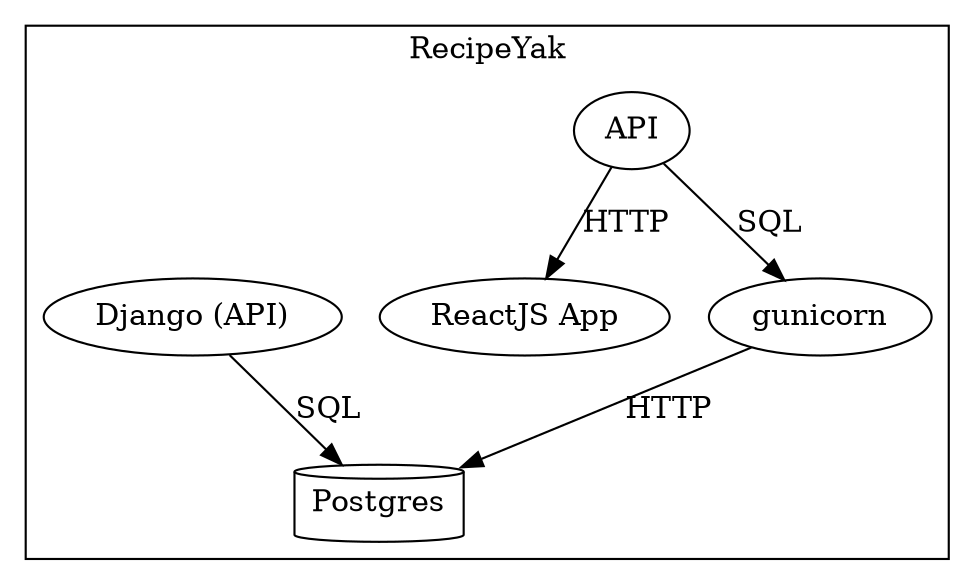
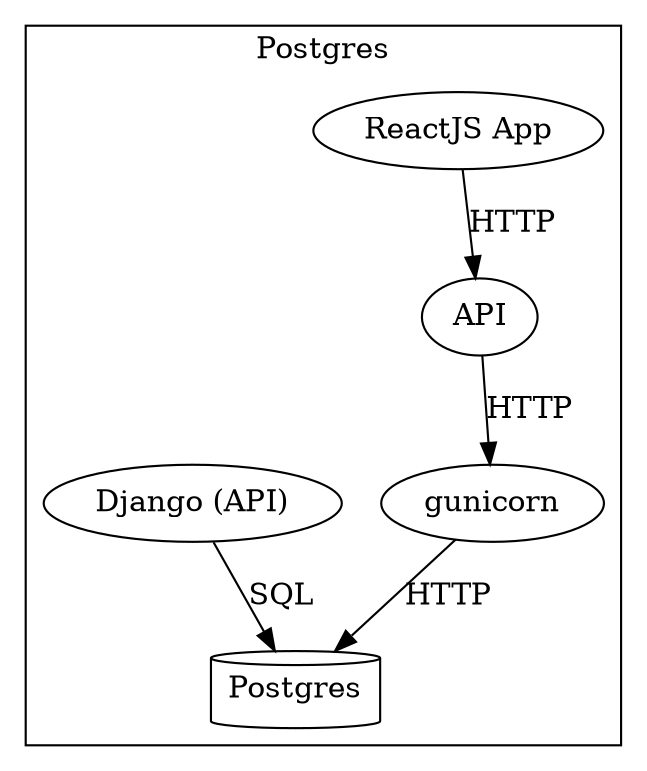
(487, 50) -> (323, 50)
(584, 213) -> (468, 213)
(770, 224) -> (530, 410)
